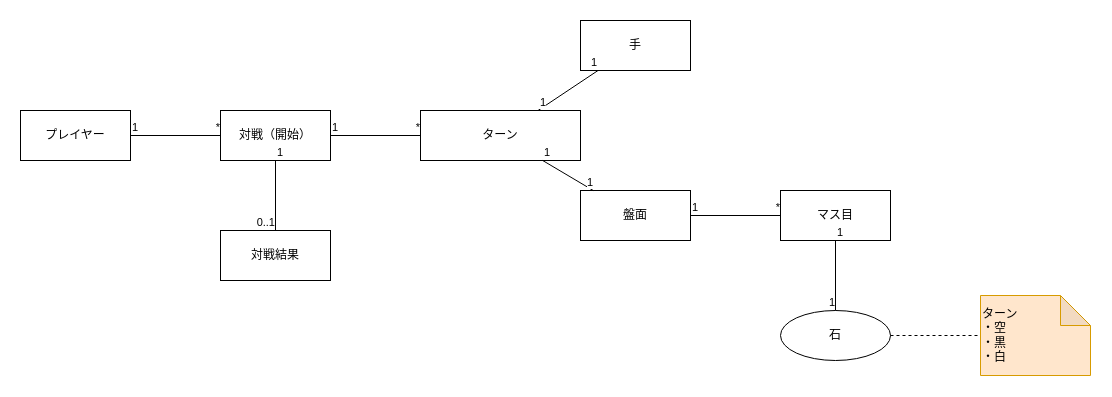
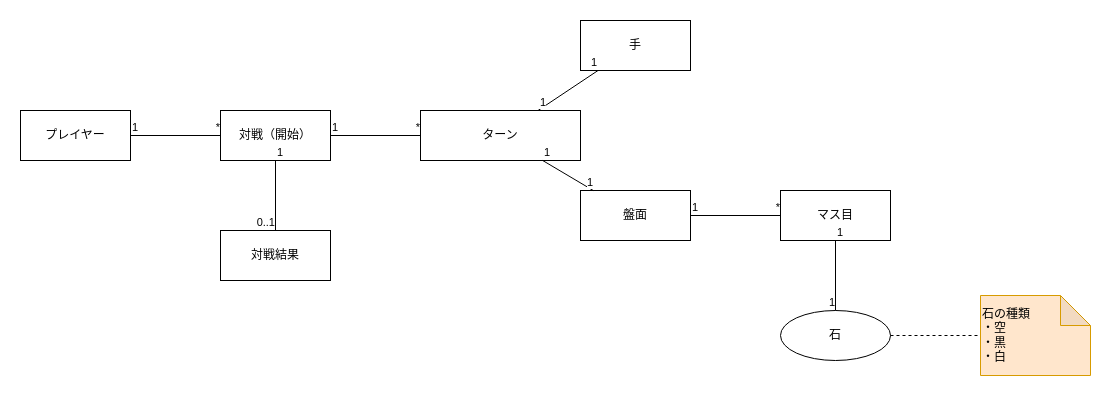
(1001, 336) -> (1007, 336)
